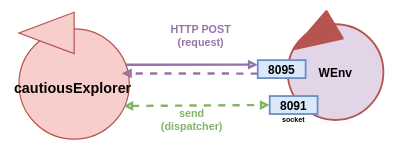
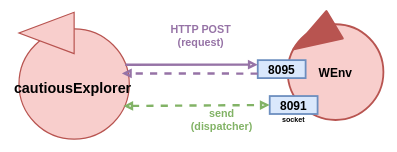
(336, 72) -> (336, 72)
(192, 120) -> (222, 120)
